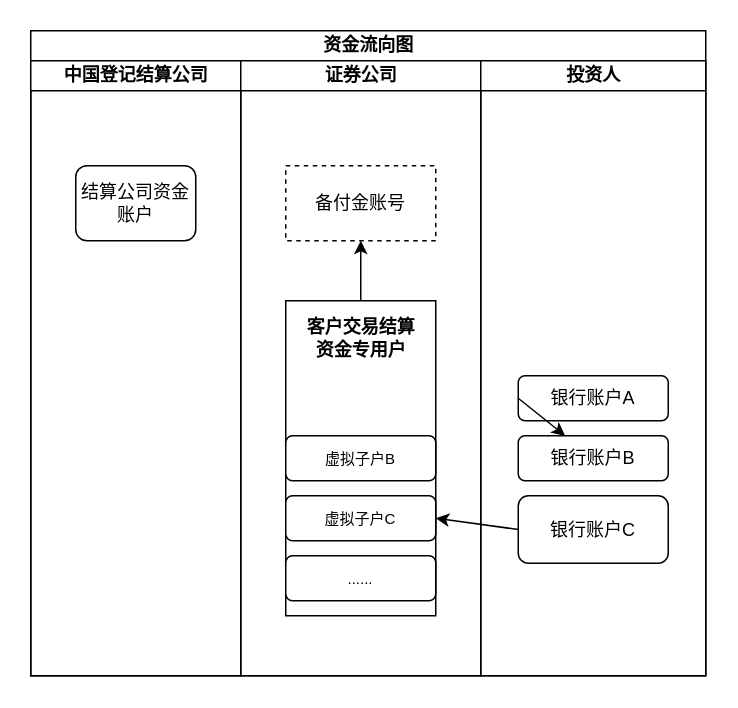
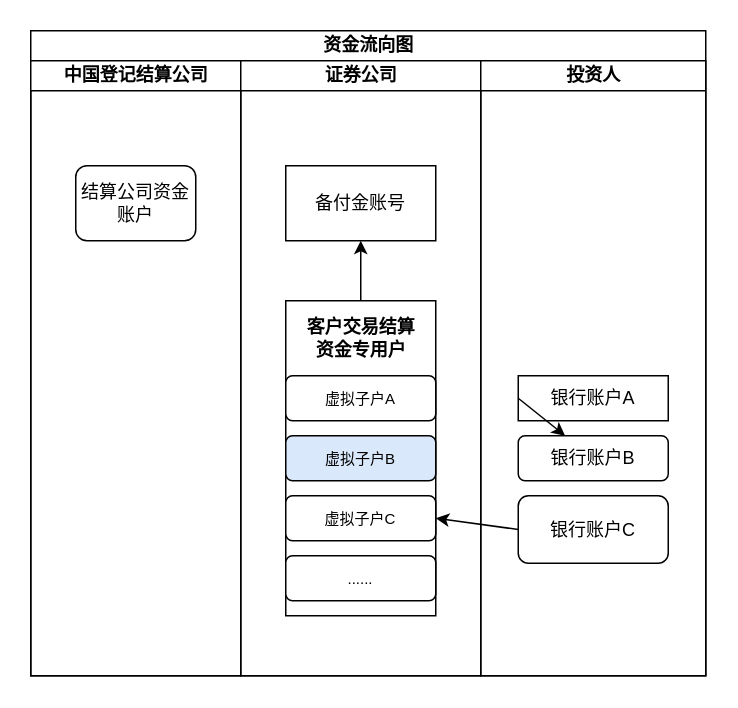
(361, 203) -> (361, 203)
none -> (361, 398)
(593, 398) -> (593, 398)
(361, 458) -> (361, 458)
